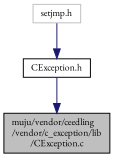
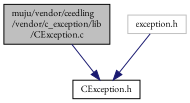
(57, 14) -> (157, 24)
(57, 90) -> (83, 58)
